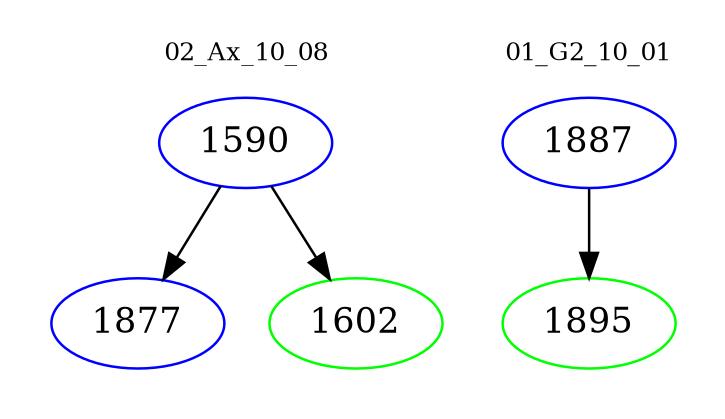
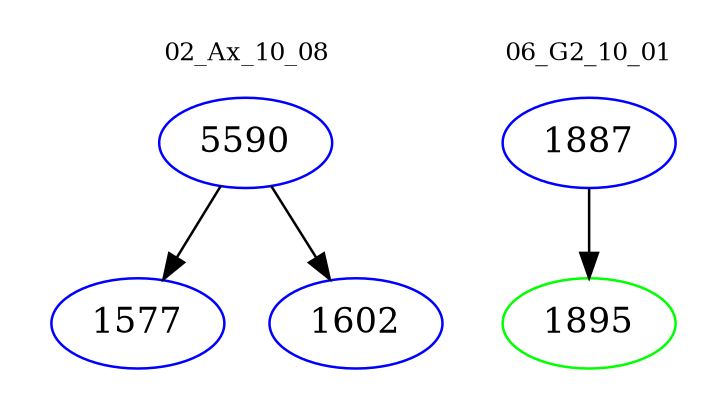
(589, 54) -> (589, 54)
(246, 143) -> (246, 143)
(138, 323) -> (138, 323)
(356, 323) -> (356, 323)
